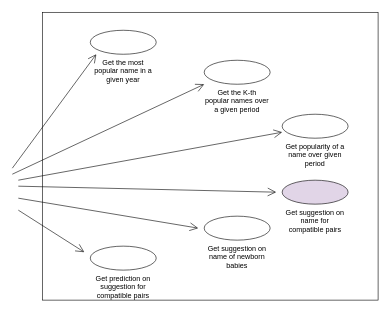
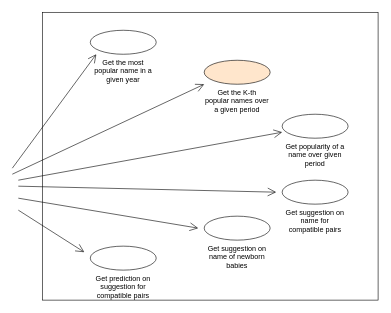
(237, 72) -> (237, 72)
(315, 192) -> (315, 192)
